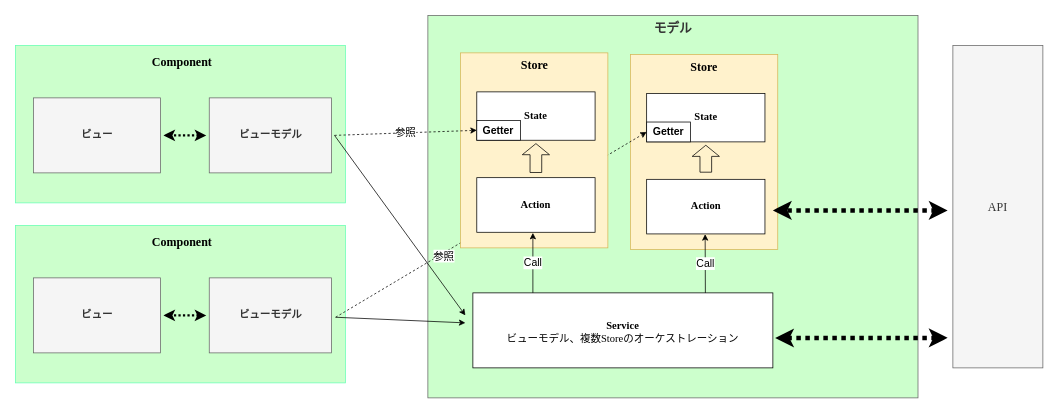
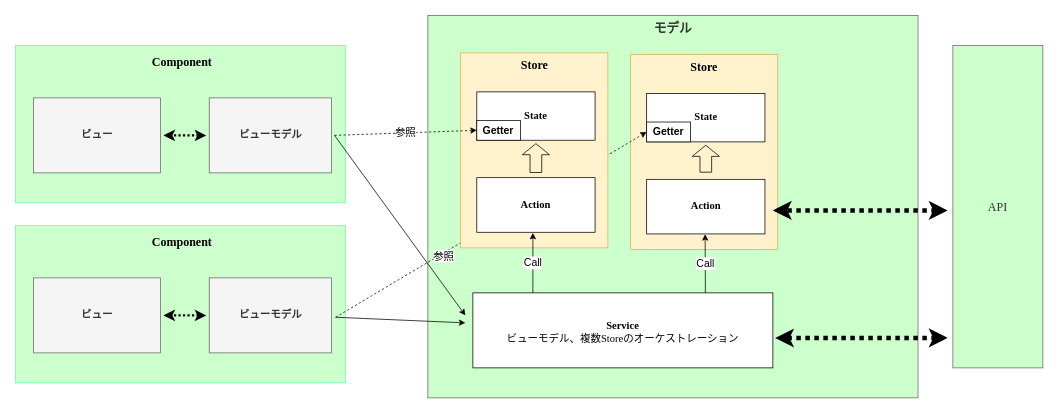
(998, 207) -> (998, 207)
